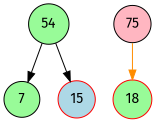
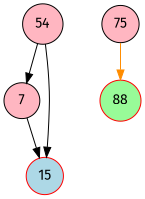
(49, 24) -> (43, 24)
(22, 99) -> (22, 101)
(132, 99) -> (120, 101)
none -> (32, 133)
